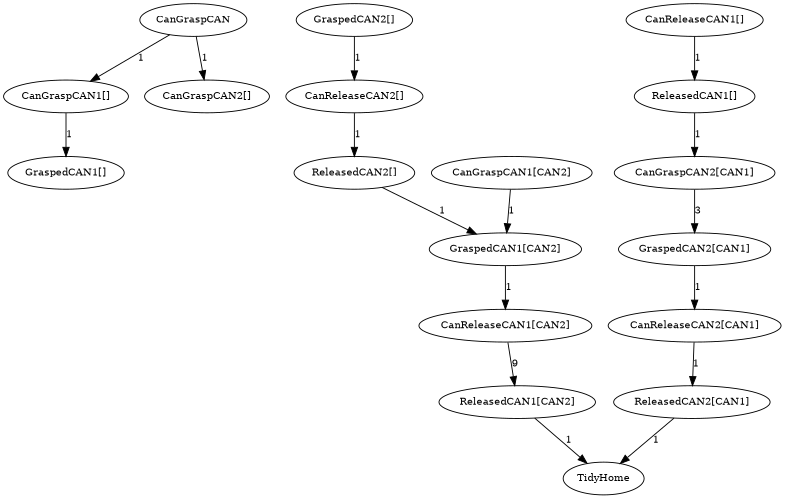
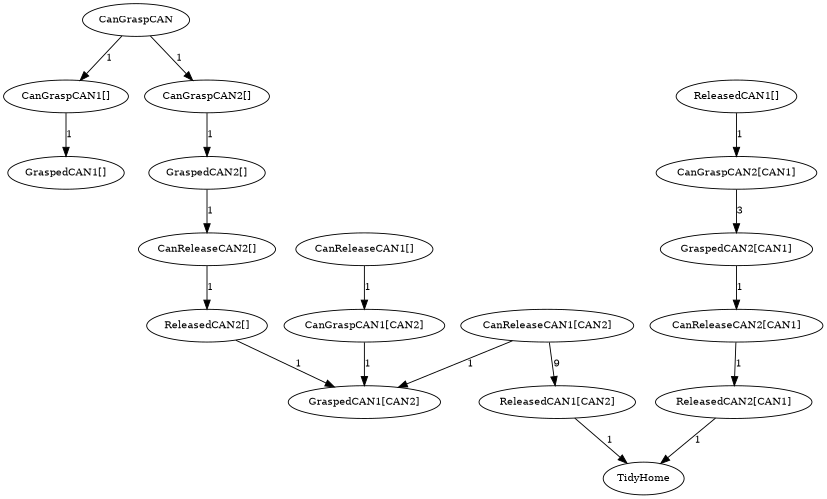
(695, 54) -> (364, 283)
none -> (207, 130)
(505, 283) -> (460, 362)
